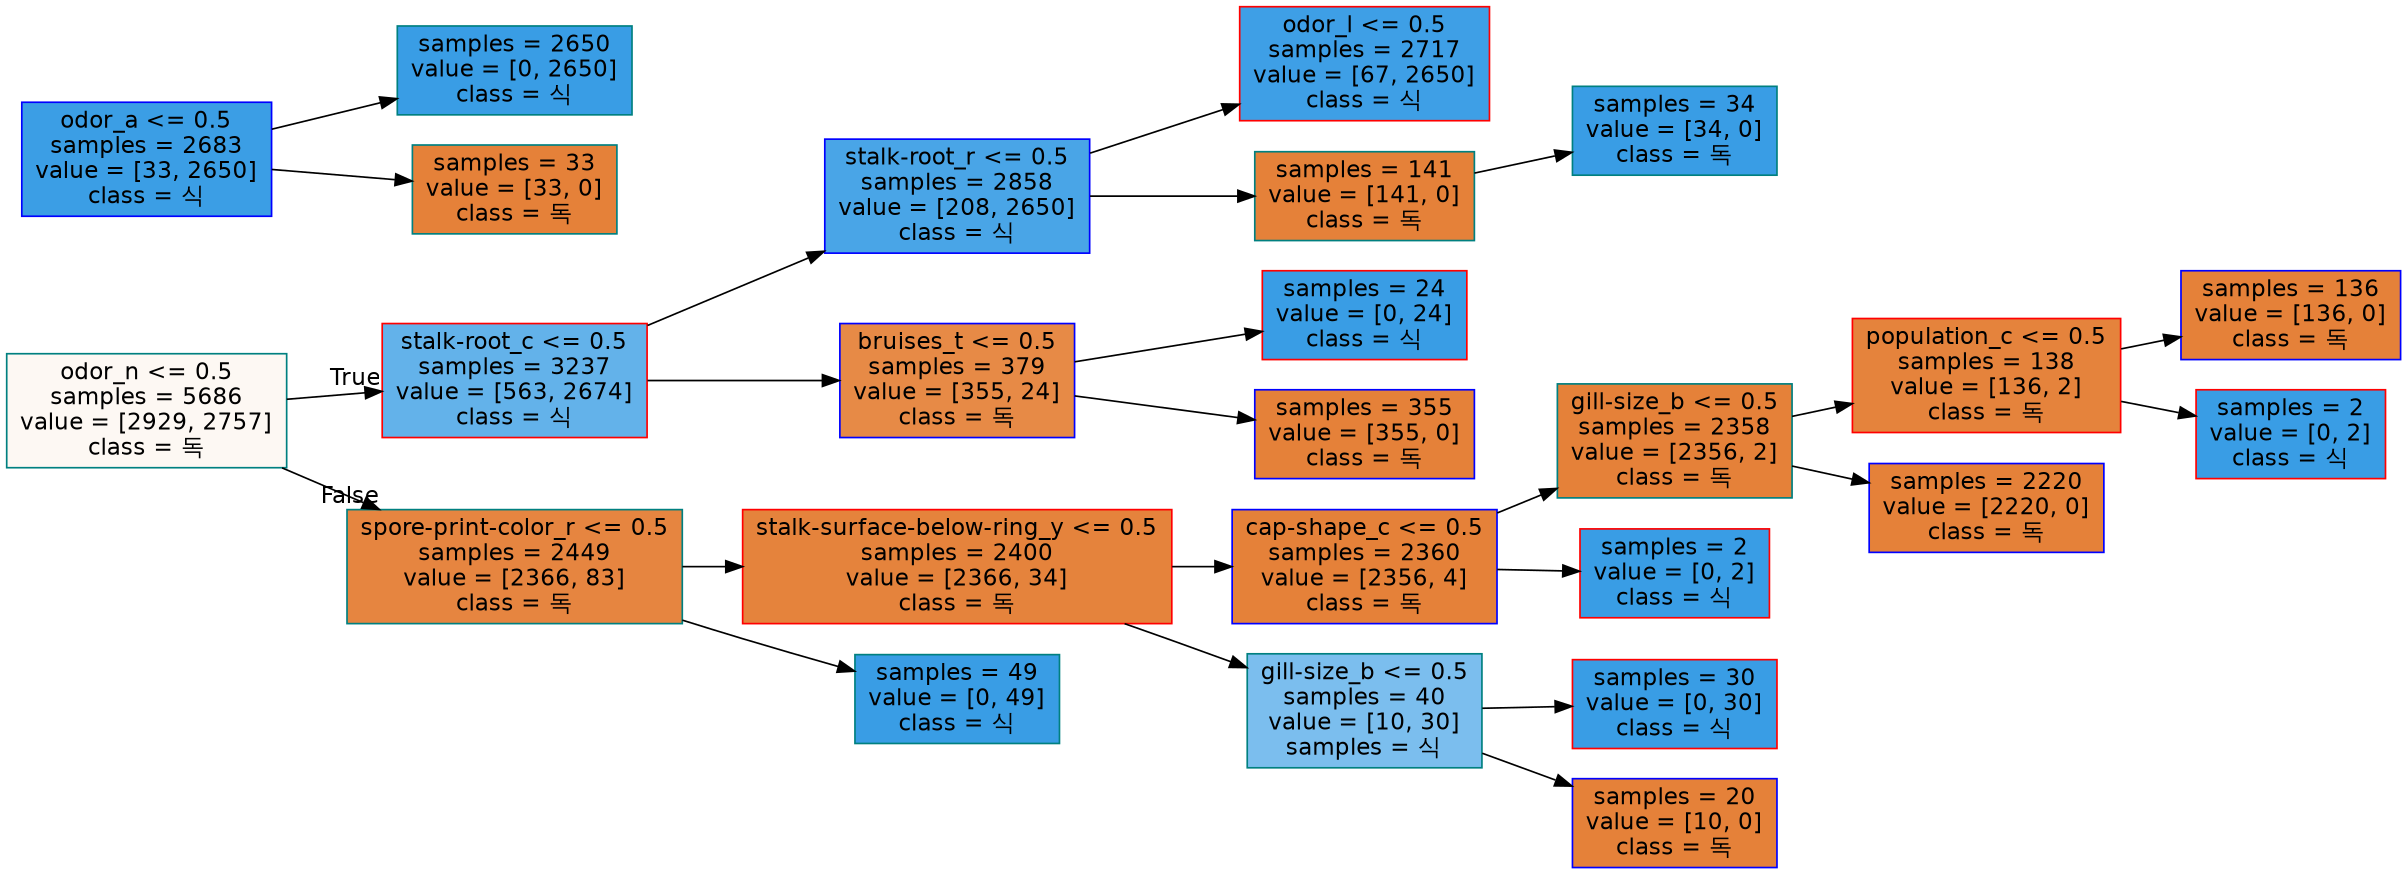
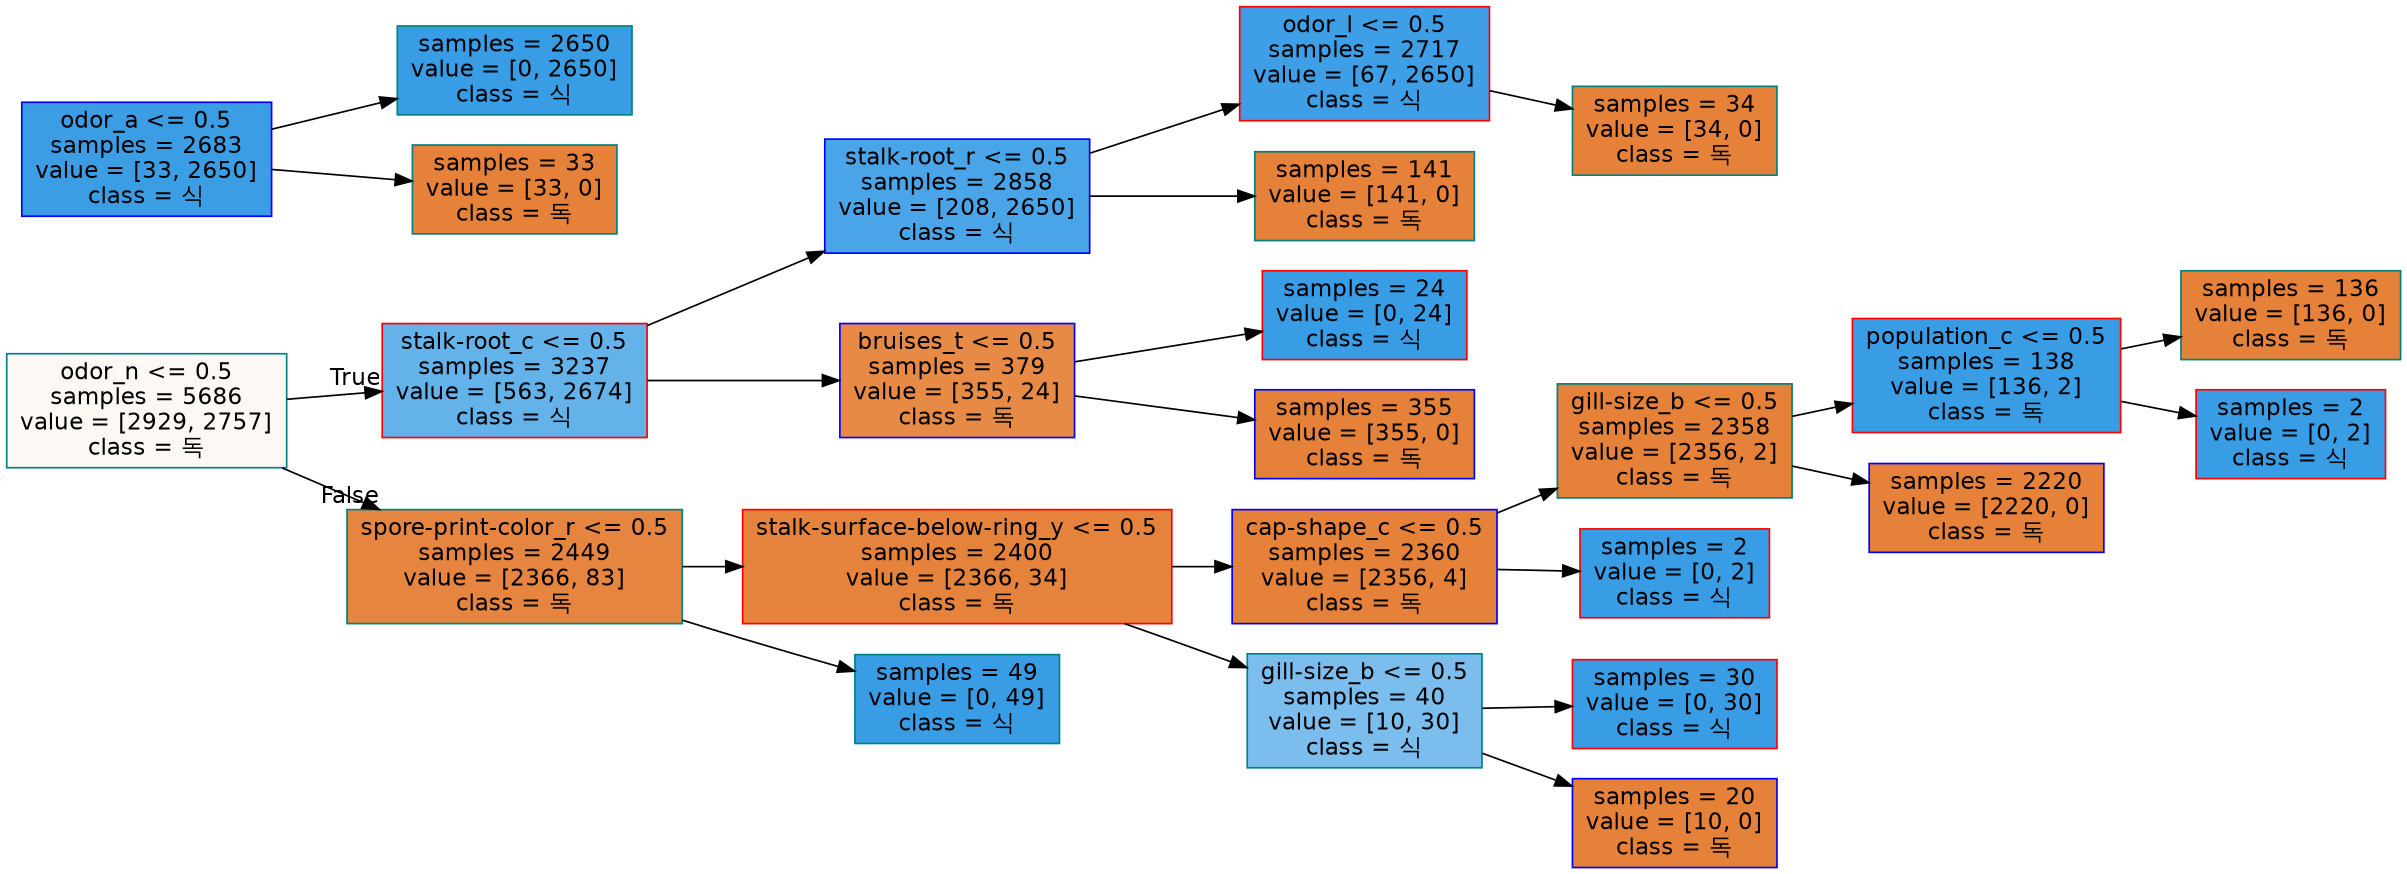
(1675, 131) -> (1675, 131)
(1515, 165) -> (1523, 98)
(2291, 315) -> (2291, 315)
(1987, 376) -> (1987, 376)
(1365, 711) -> (1365, 711)
